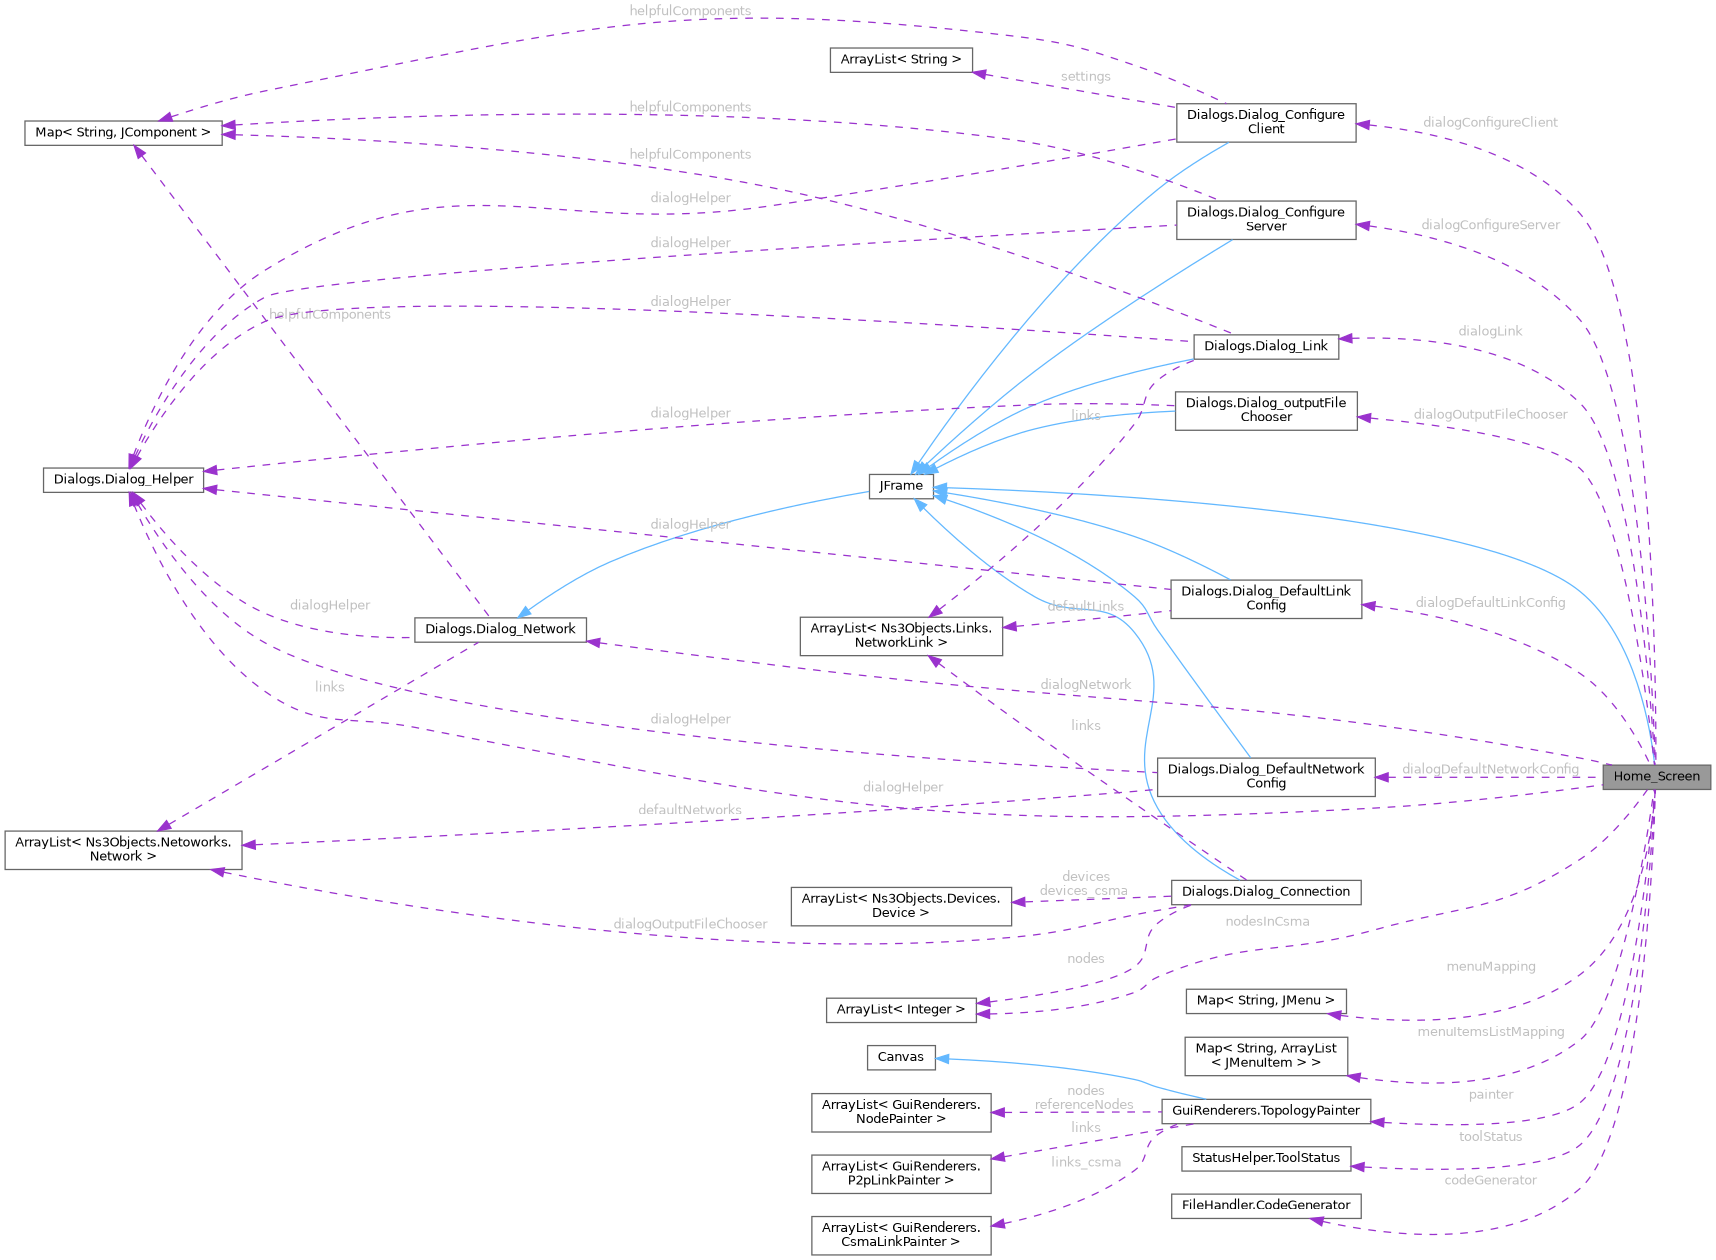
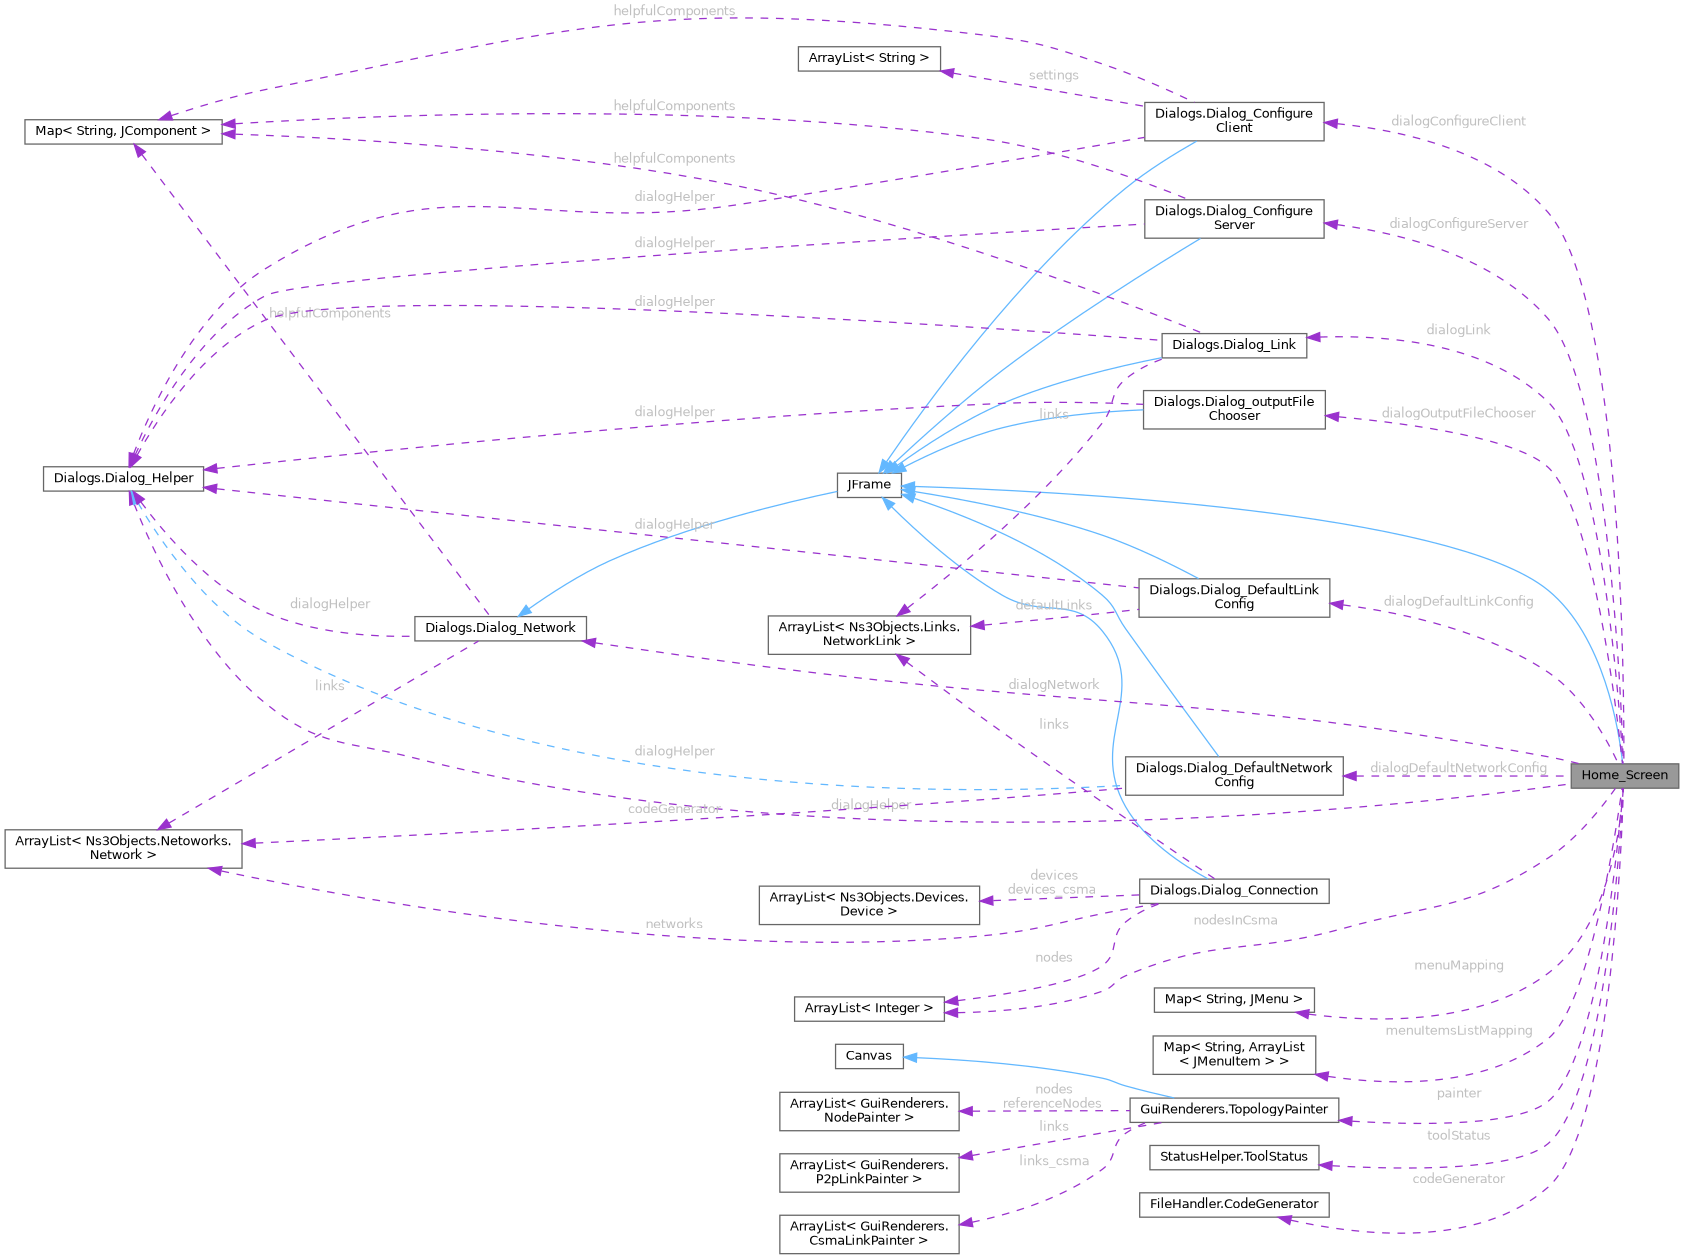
(612, 725) -> (591, 754)
(689, 811) -> (673, 810)
(689, 925) -> (673, 925)
